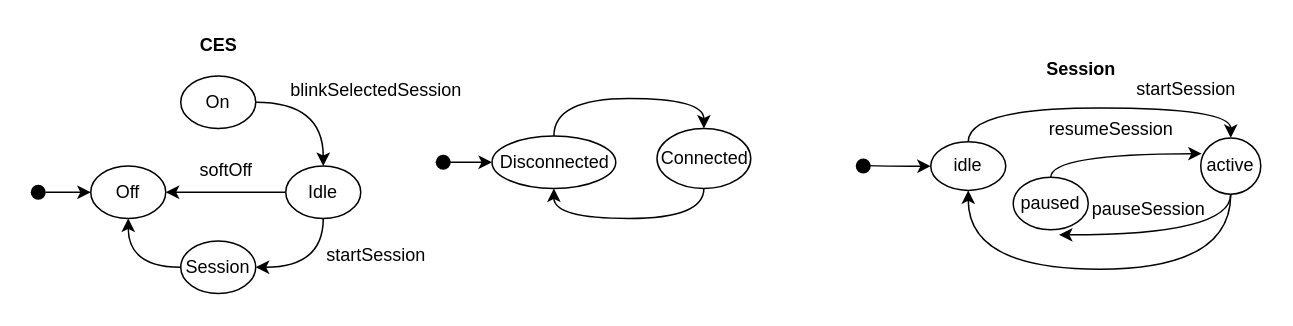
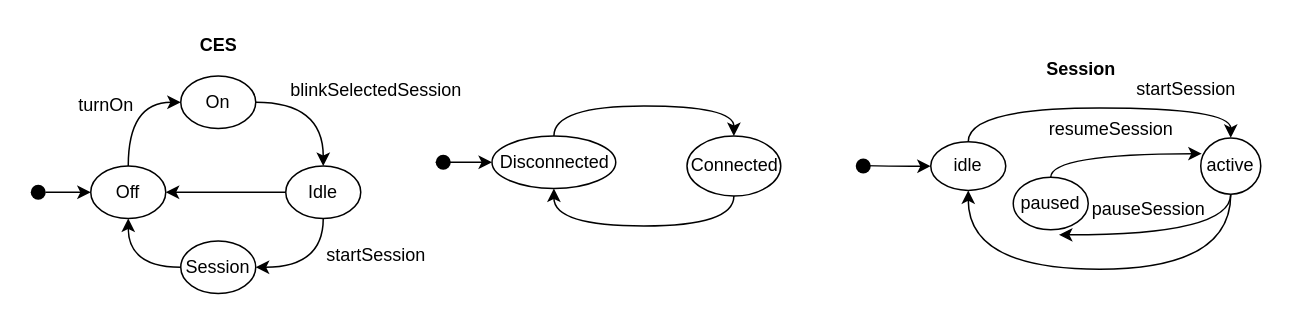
none -> (106, 106)
none -> (136, 123)
(704, 158) -> (734, 166)
(226, 170) -> none
